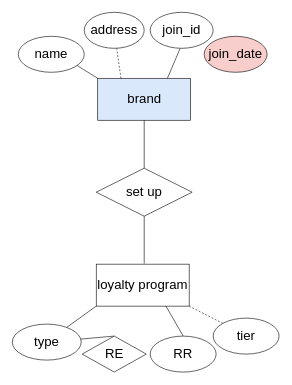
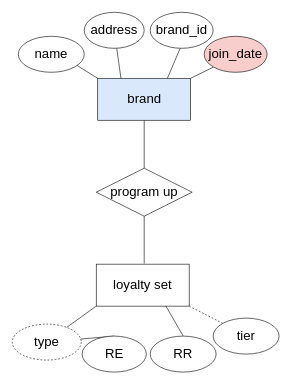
(182, 30) -> (182, 30)
(119, 63) -> (119, 63)
none -> (202, 73)
(144, 192) -> (144, 192)
(143, 285) -> (143, 285)
(47, 342) -> (47, 342)
(114, 354) -> (114, 354)
